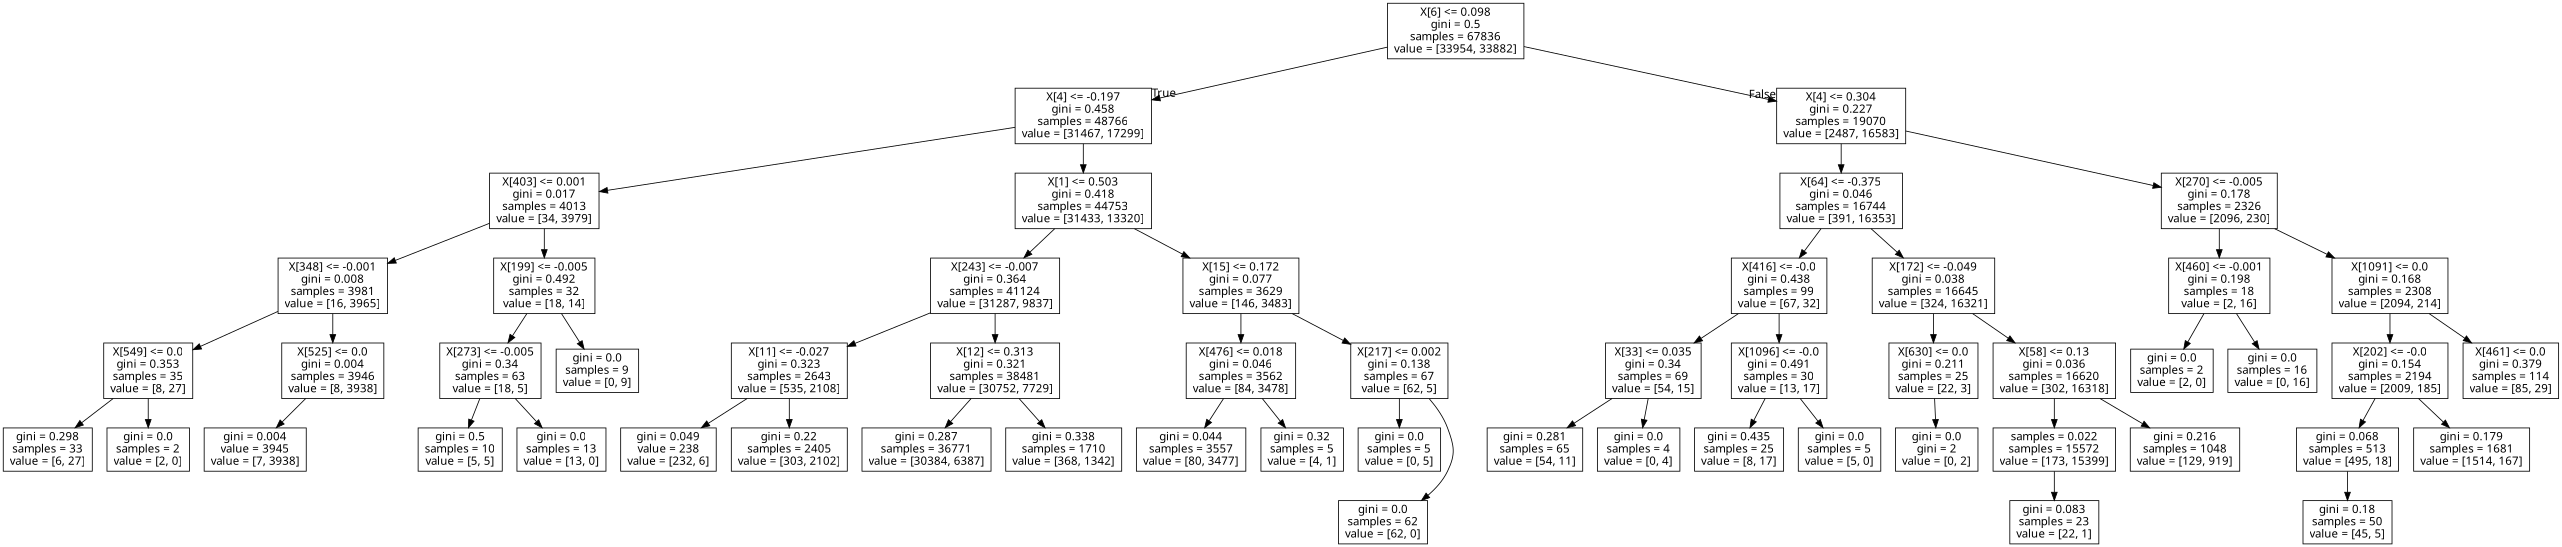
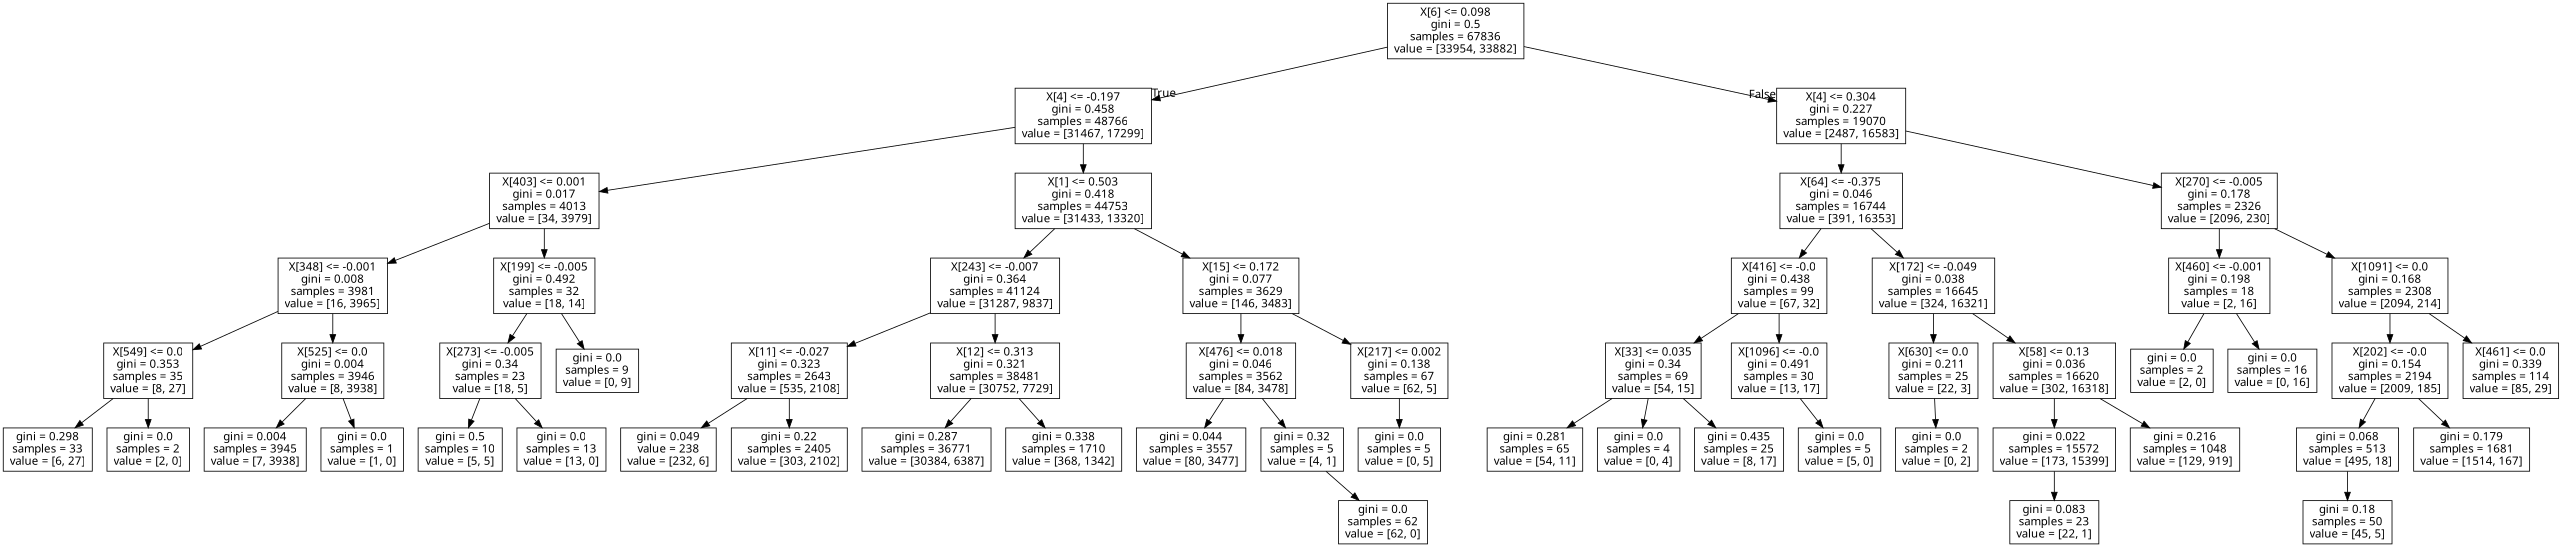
(490, 371) -> (490, 371)
(2511, 371) -> (2511, 371)
(1759, 409) -> (1696, 410)
(1453, 448) -> (1339, 483)
(255, 450) -> (255, 450)
none -> (362, 450)
(1937, 450) -> (1937, 450)
(2054, 450) -> (2054, 450)
